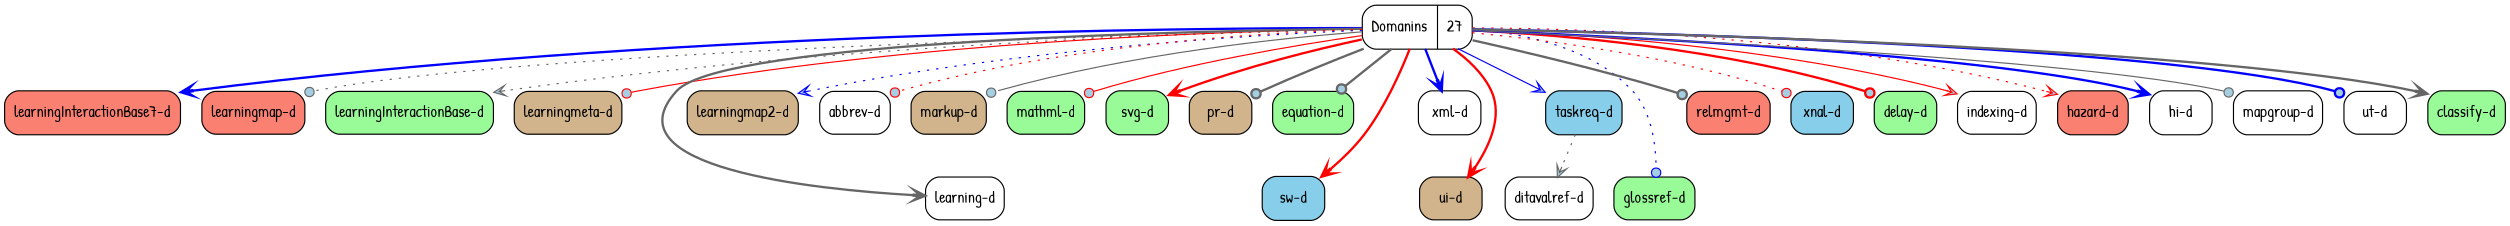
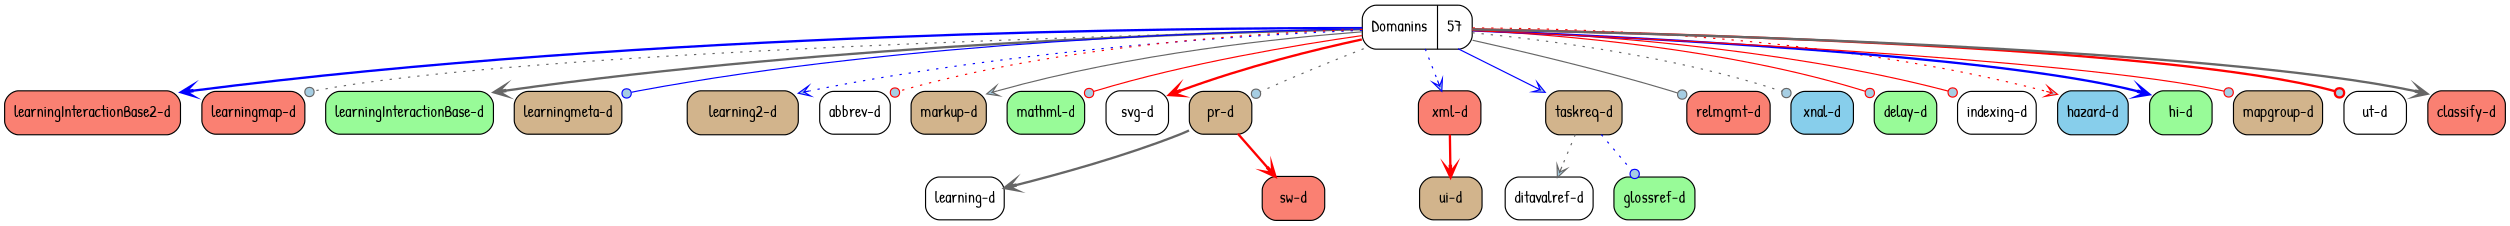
(1455, 27) -> (1455, 27)
(1905, 45) -> (1905, 45)
(933, 48) -> (804, 58)
(1179, 53) -> (1179, 53)
(1748, 53) -> (1748, 53)
(1629, 54) -> (1629, 54)
(1710, 56) -> (1710, 56)
(1596, 62) -> (1616, 152)
(813, 65) -> (813, 65)
(1431, 65) -> (1431, 65)
(1576, 65) -> (1576, 65)
(2037, 66) -> (2037, 66)
(1312, 70) -> (1312, 70)
(673, 97) -> (1103, 161)
(1495, 102) -> (1450, 150)
(93, 113) -> (93, 113)
(743, 113) -> (743, 113)
(1137, 113) -> (1137, 113)
(1313, 113) -> none
(1450, 113) -> (1450, 113)
(1584, 113) -> (1584, 113)
(2093, 113) -> (2093, 113)
(2181, 113) -> (2181, 113)
(2278, 113) -> (2278, 113)
(2467, 113) -> (2467, 113)
(1378, 114) -> (1253, 151)
(1293, 198) -> (1293, 198)
